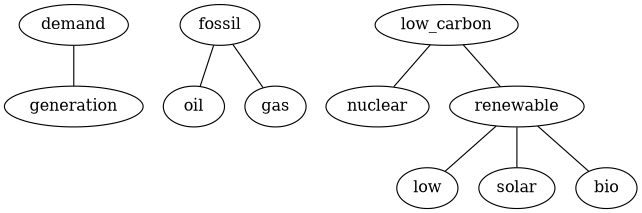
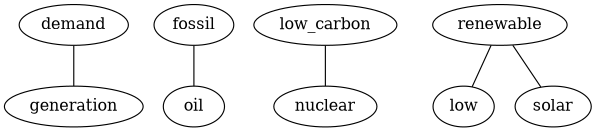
(482, 66) -> none
(276, 107) -> none
(606, 188) -> none
